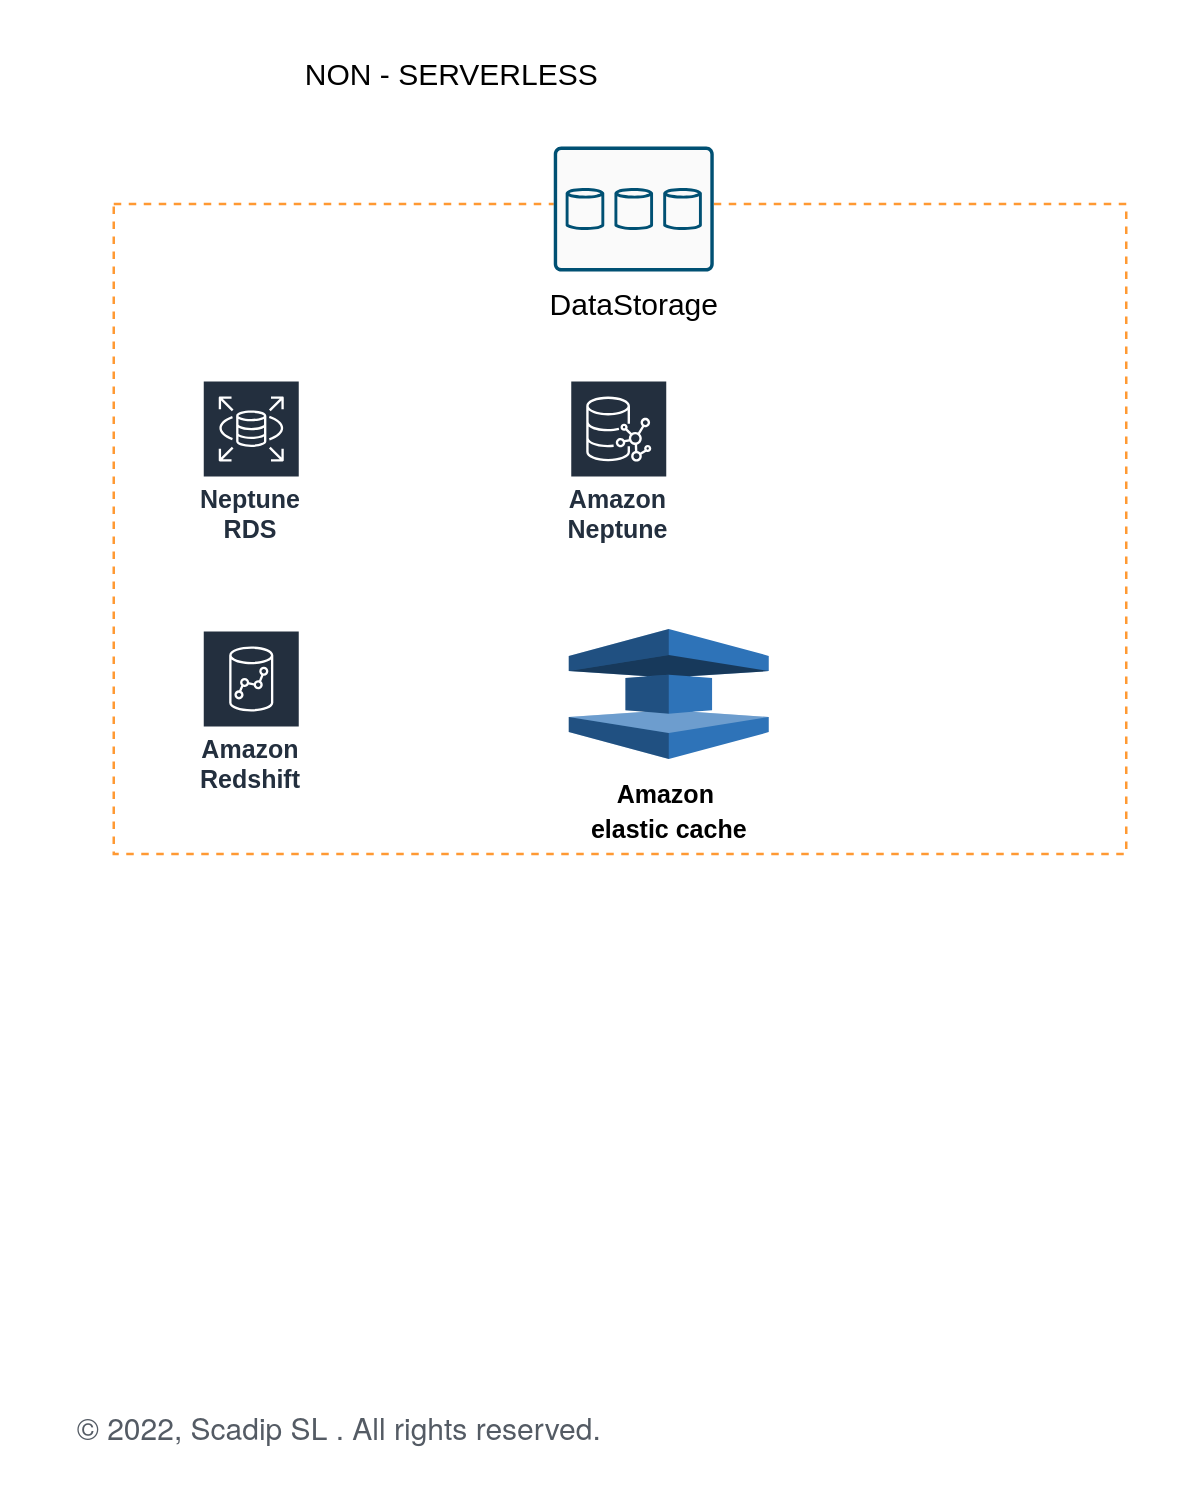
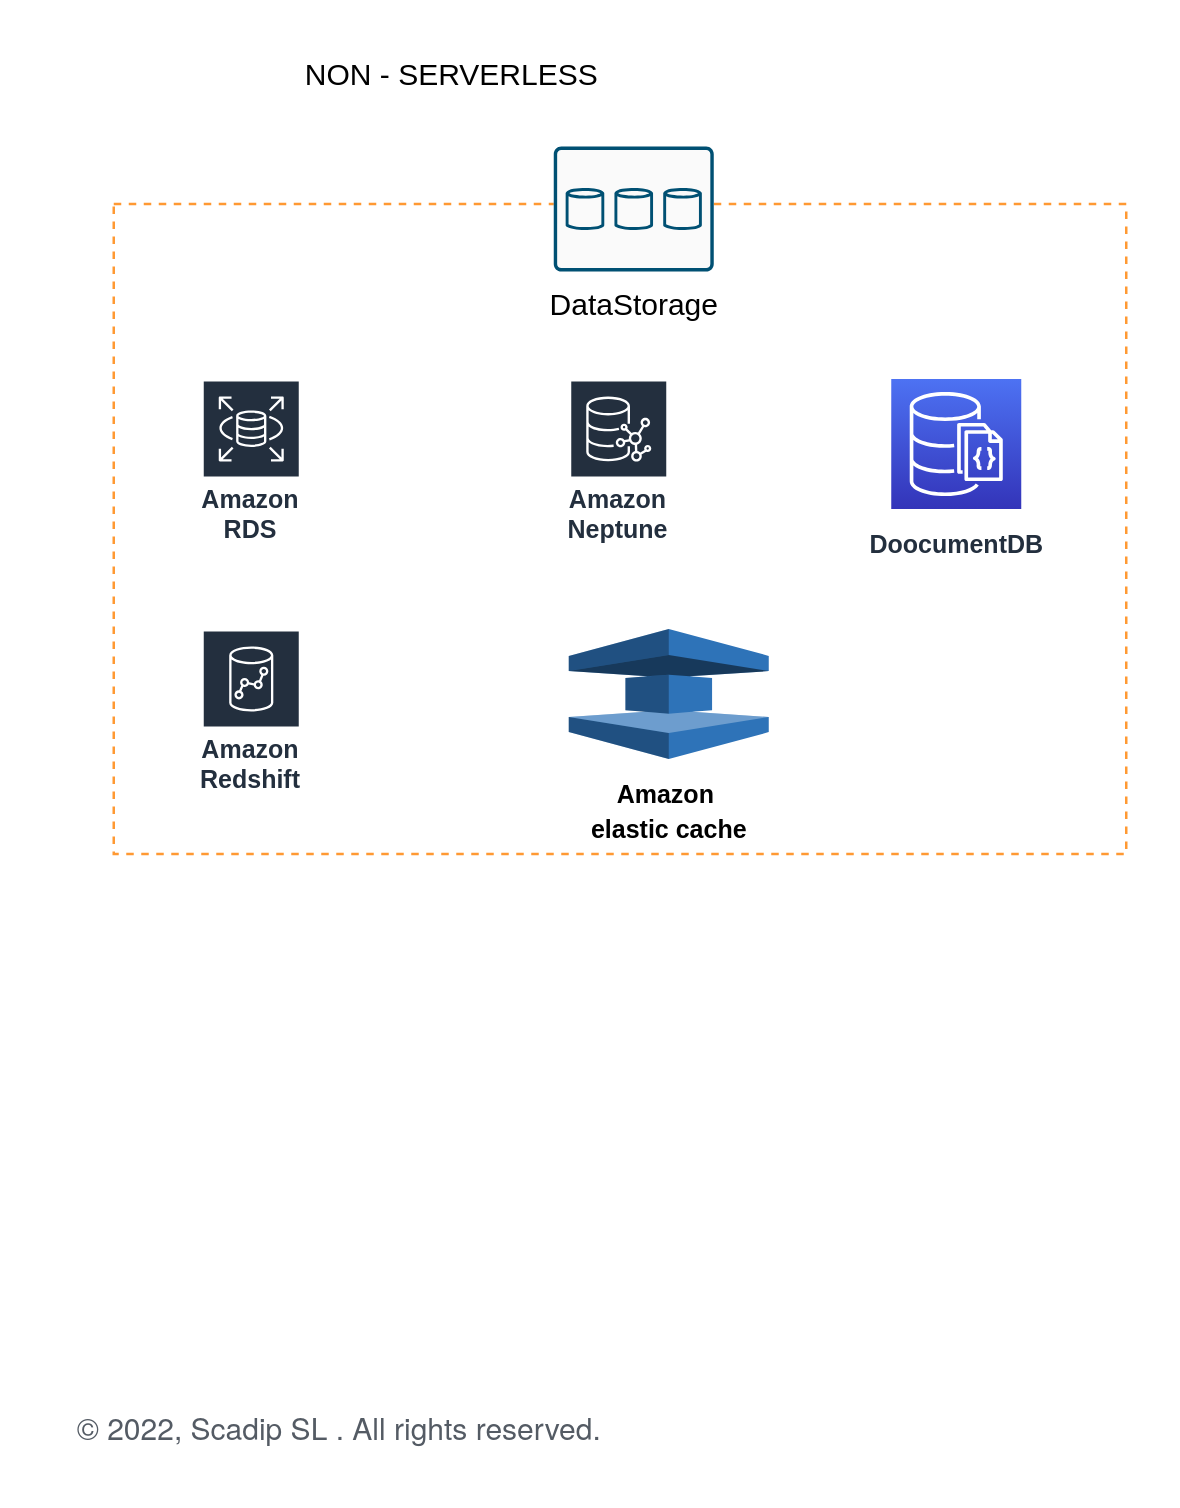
none -> (956, 444)
(251, 514) -> (251, 514)
